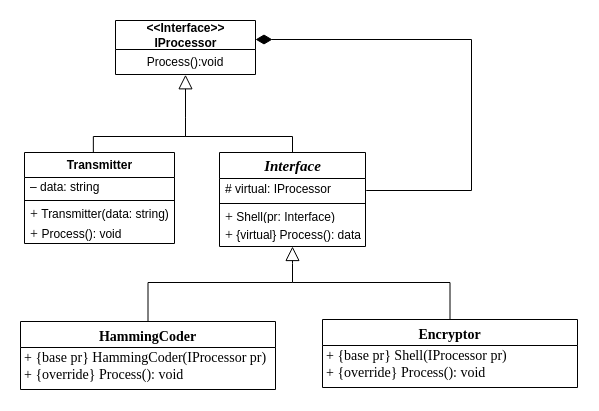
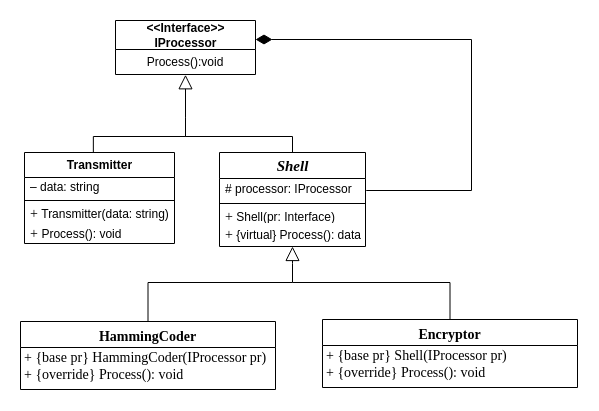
(293, 166) -> (293, 166)
(288, 190) -> (298, 190)
